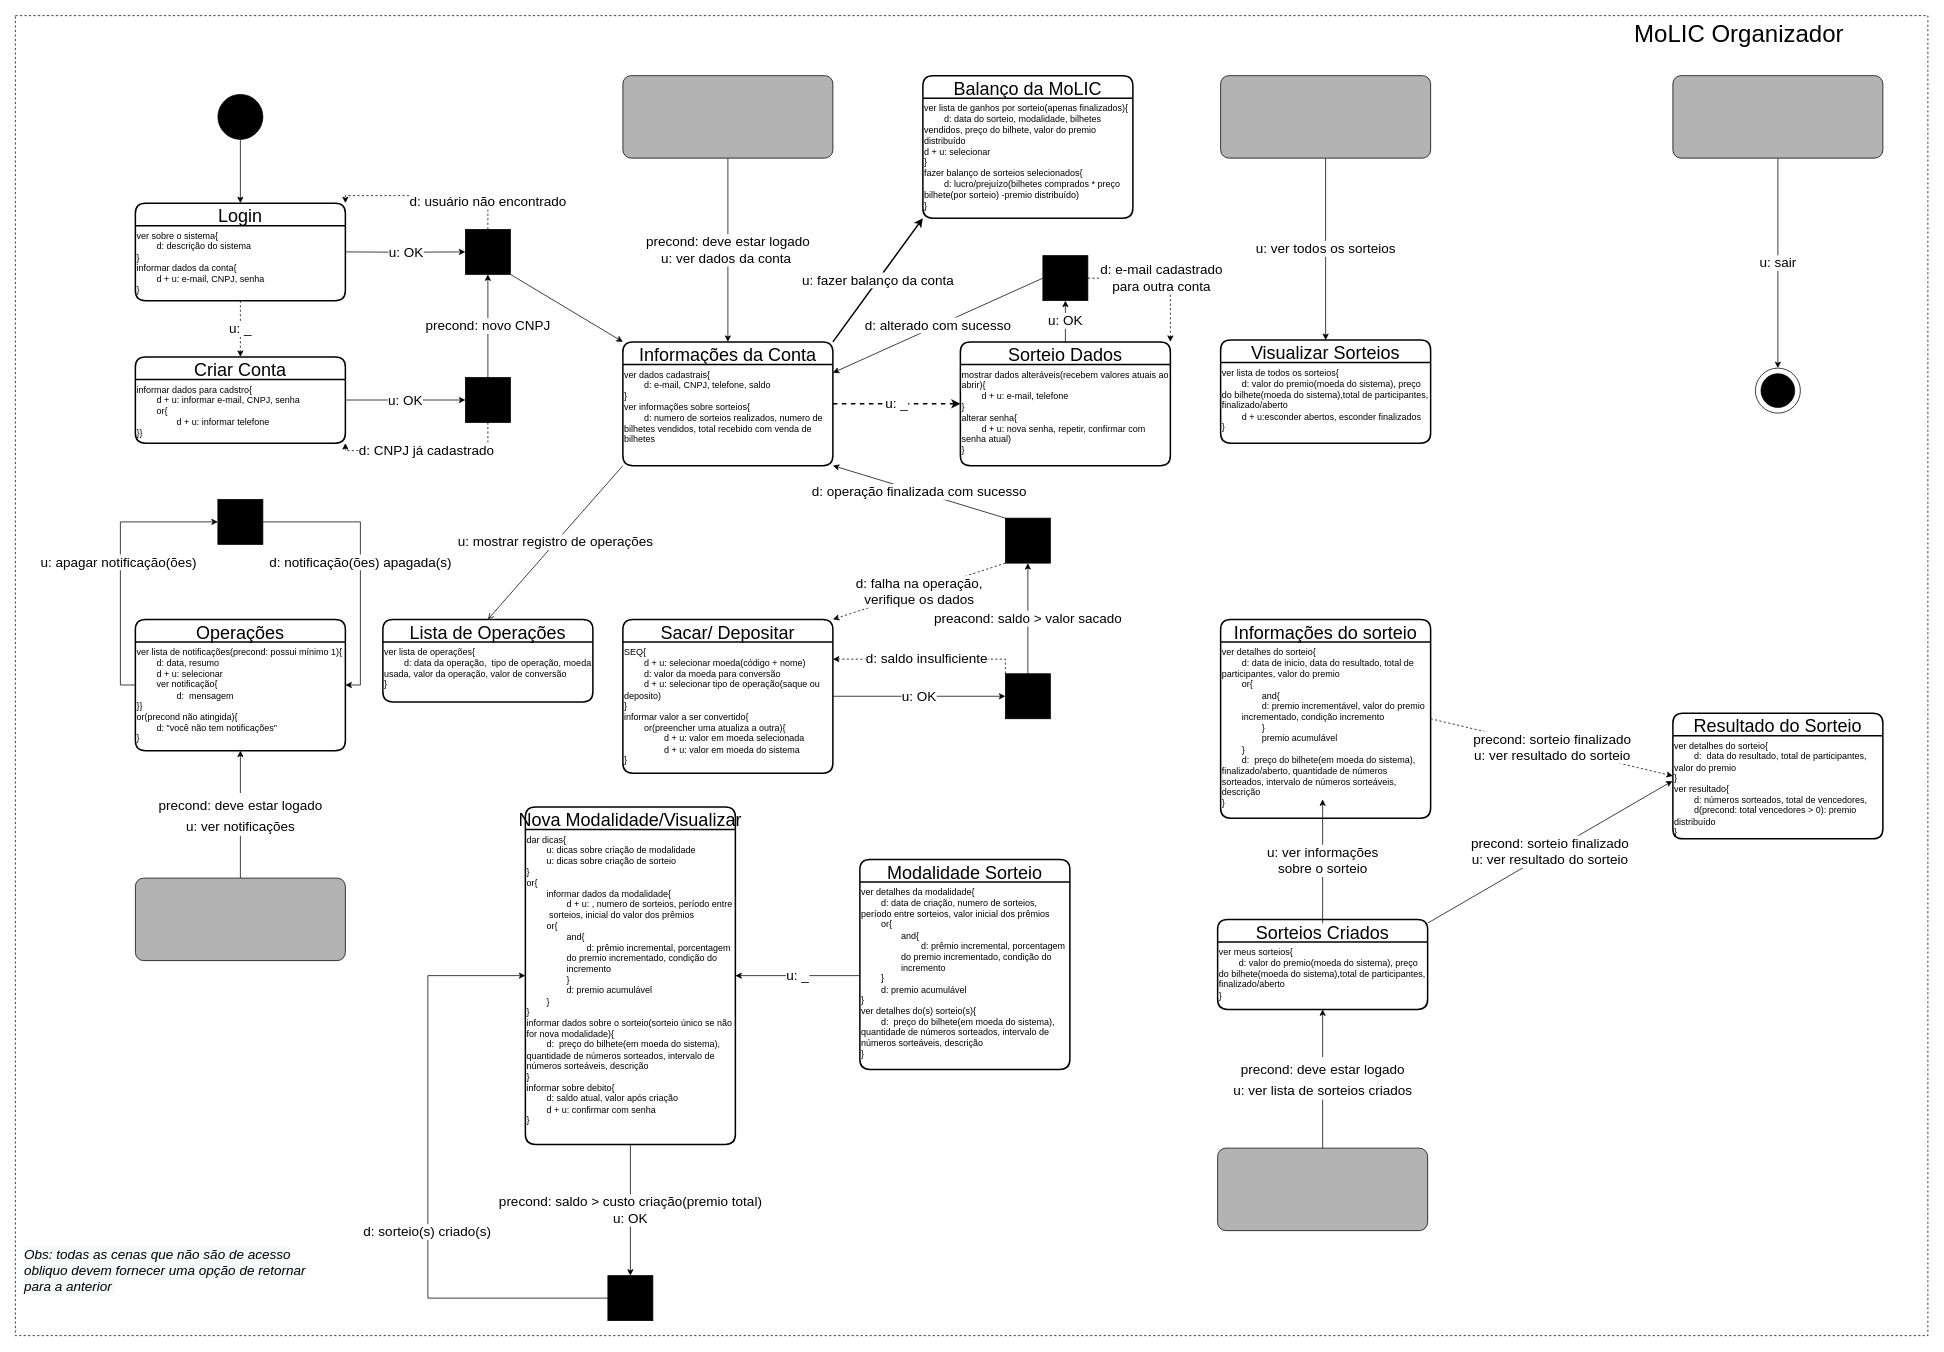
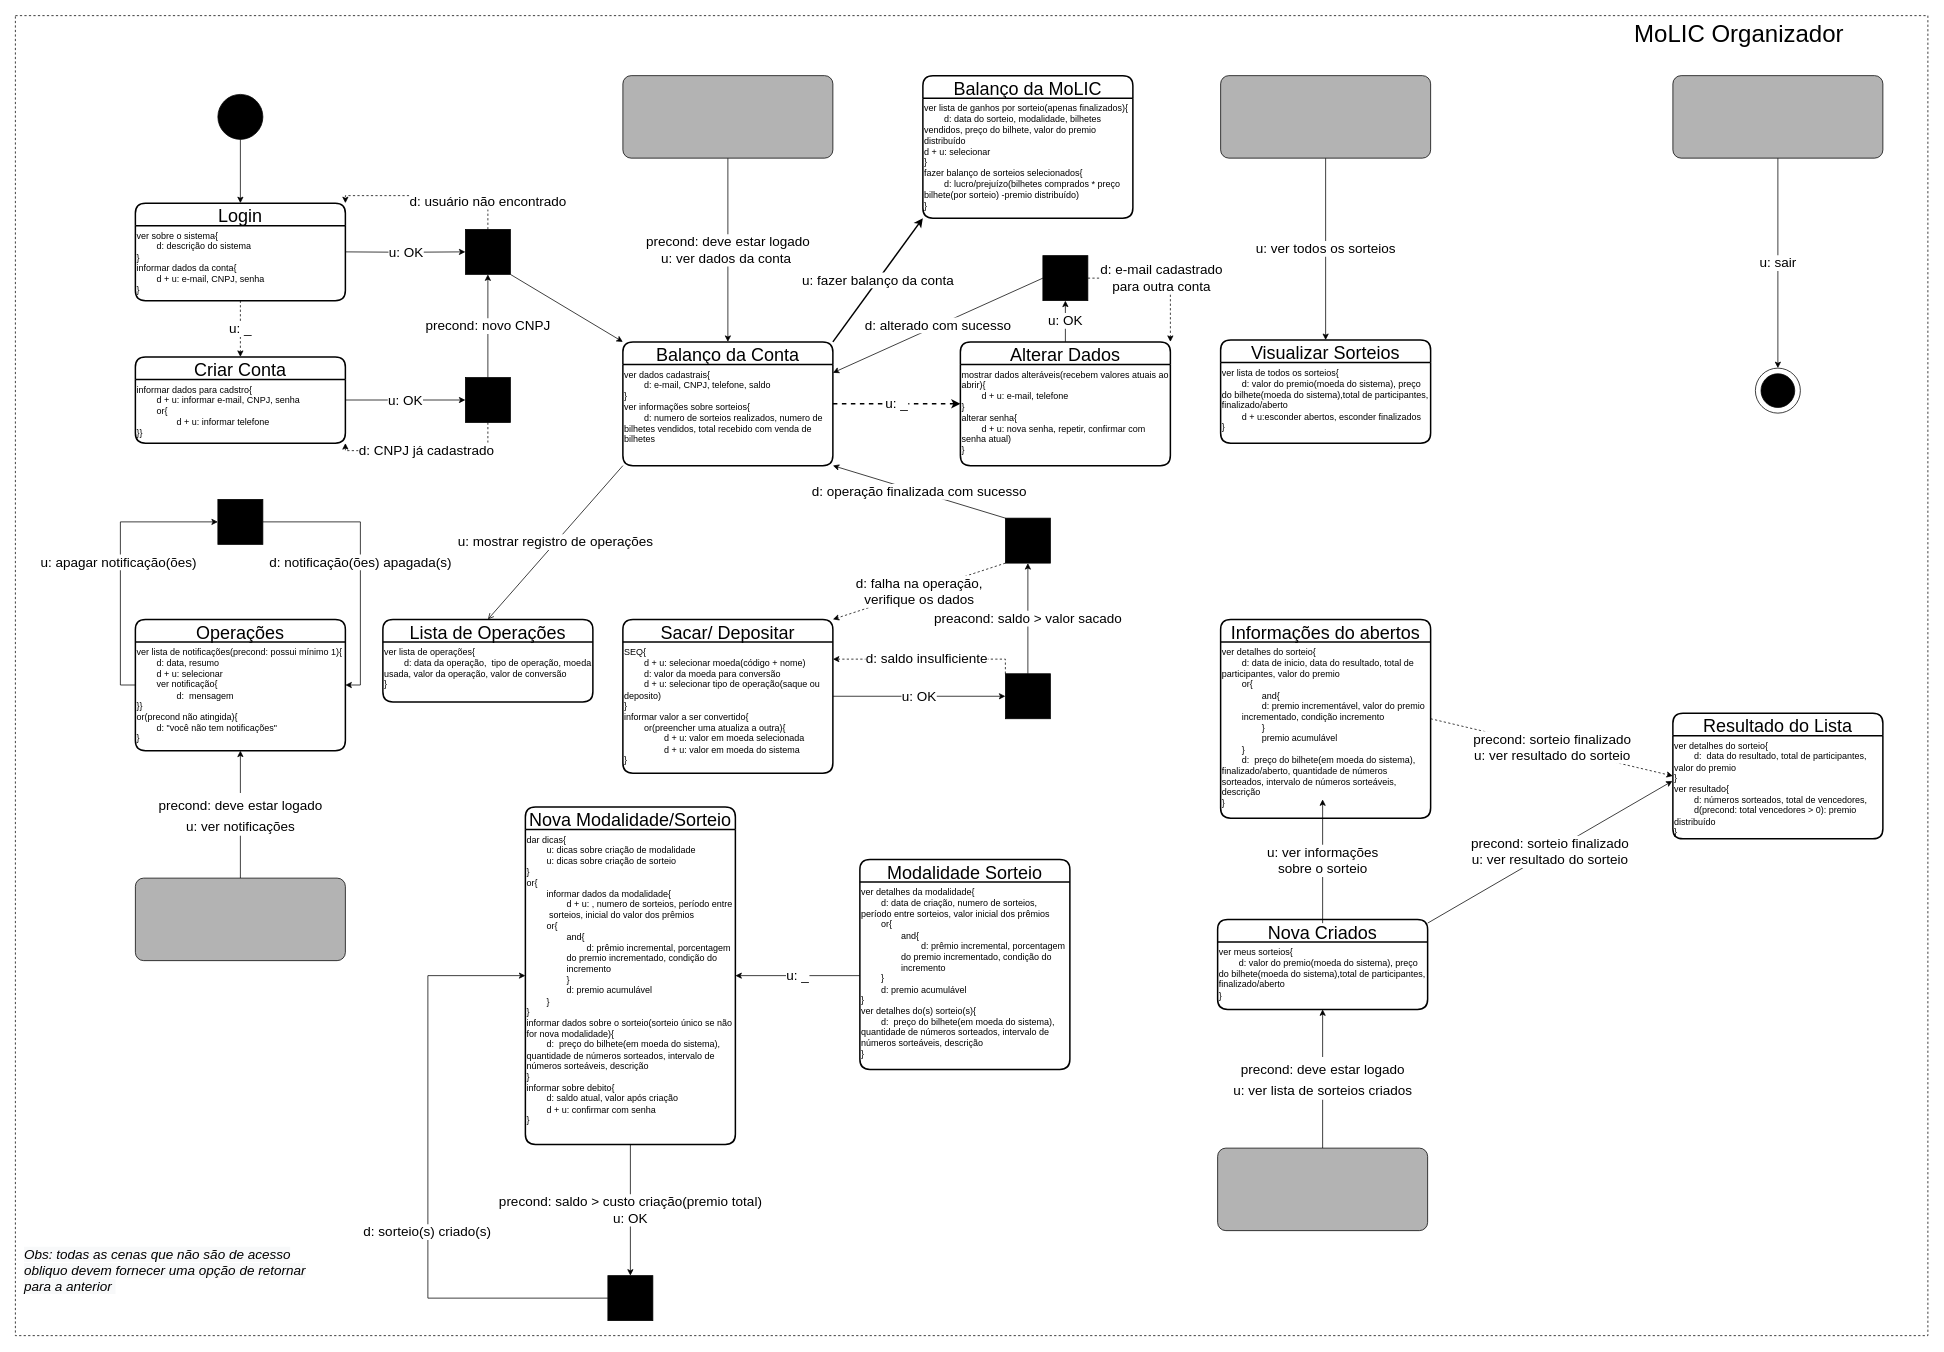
(728, 355) -> (728, 355)
(1065, 355) -> (1065, 355)
(1325, 632) -> (1325, 632)
(1778, 726) -> (1778, 726)
(630, 820) -> (630, 820)
(1322, 932) -> (1322, 932)
